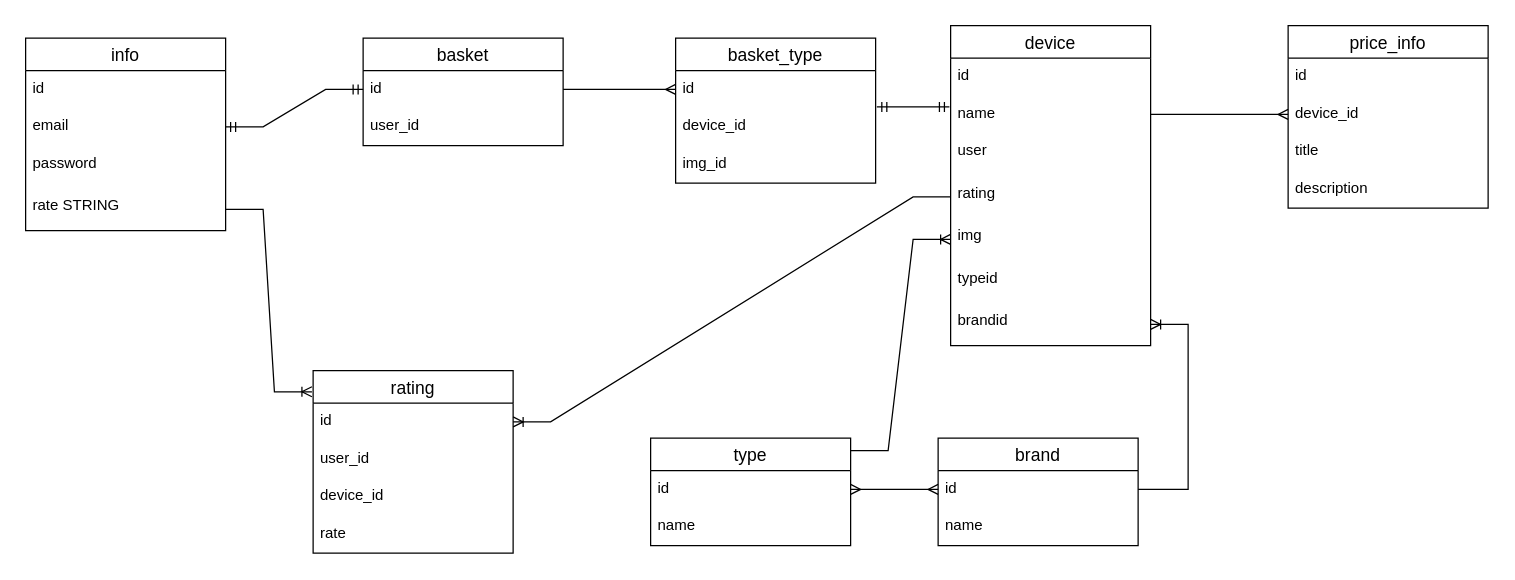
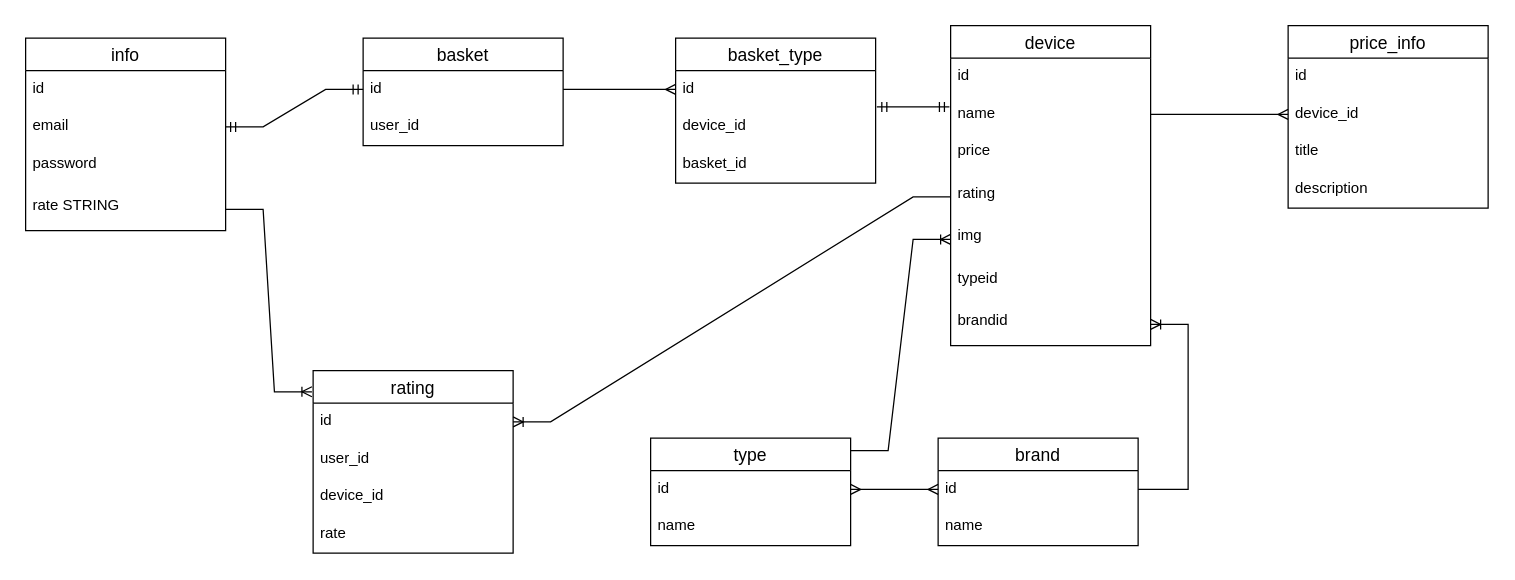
(974, 150) -> (977, 150)
(704, 163) -> (718, 163)
